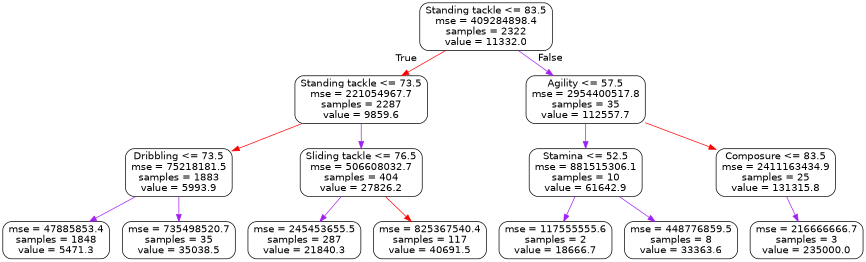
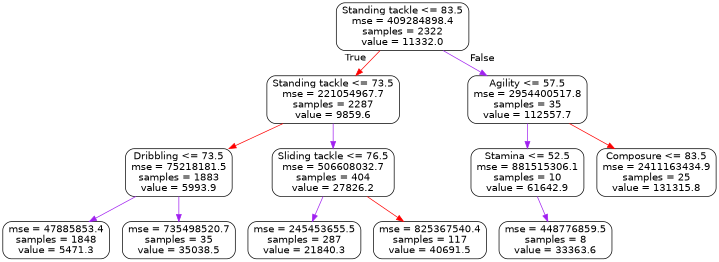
(556, 240) -> none
(807, 240) -> none
